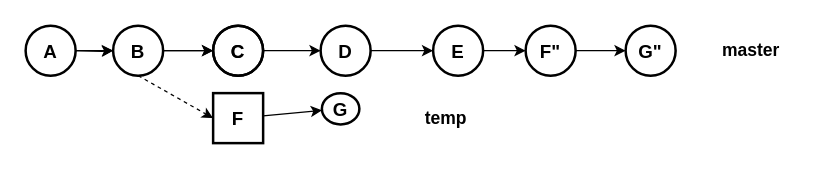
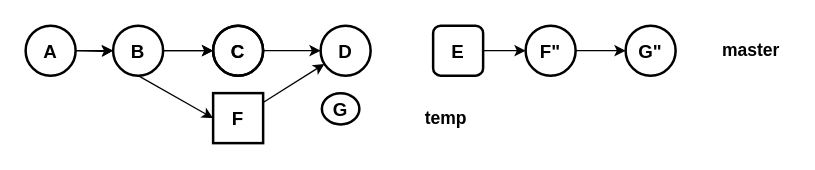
(398, 51) -> none
(458, 51) -> (458, 51)
(171, 94) -> (171, 94)
(288, 113) -> (290, 85)
